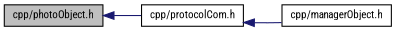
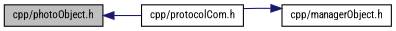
(268, 23) -> (257, 8)
